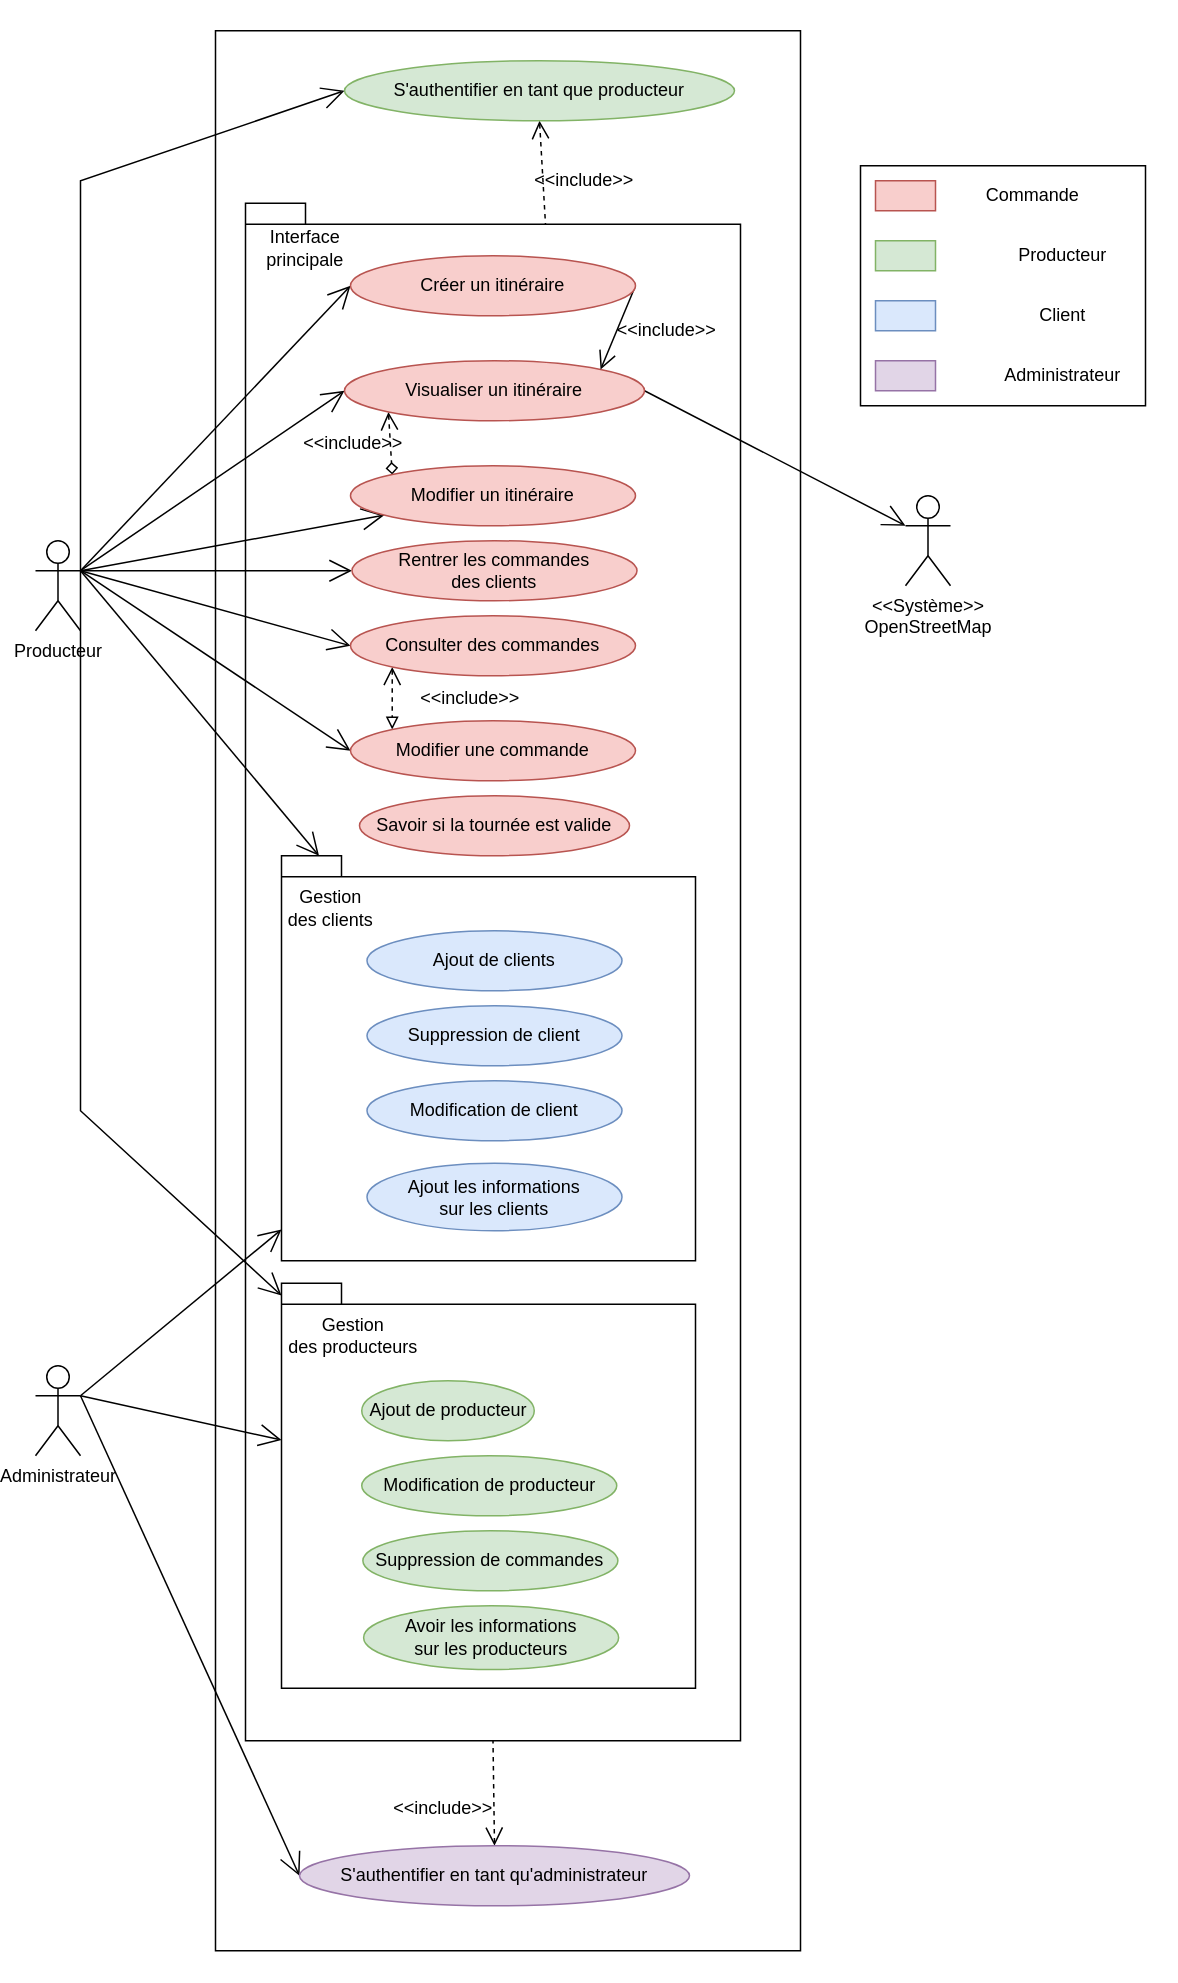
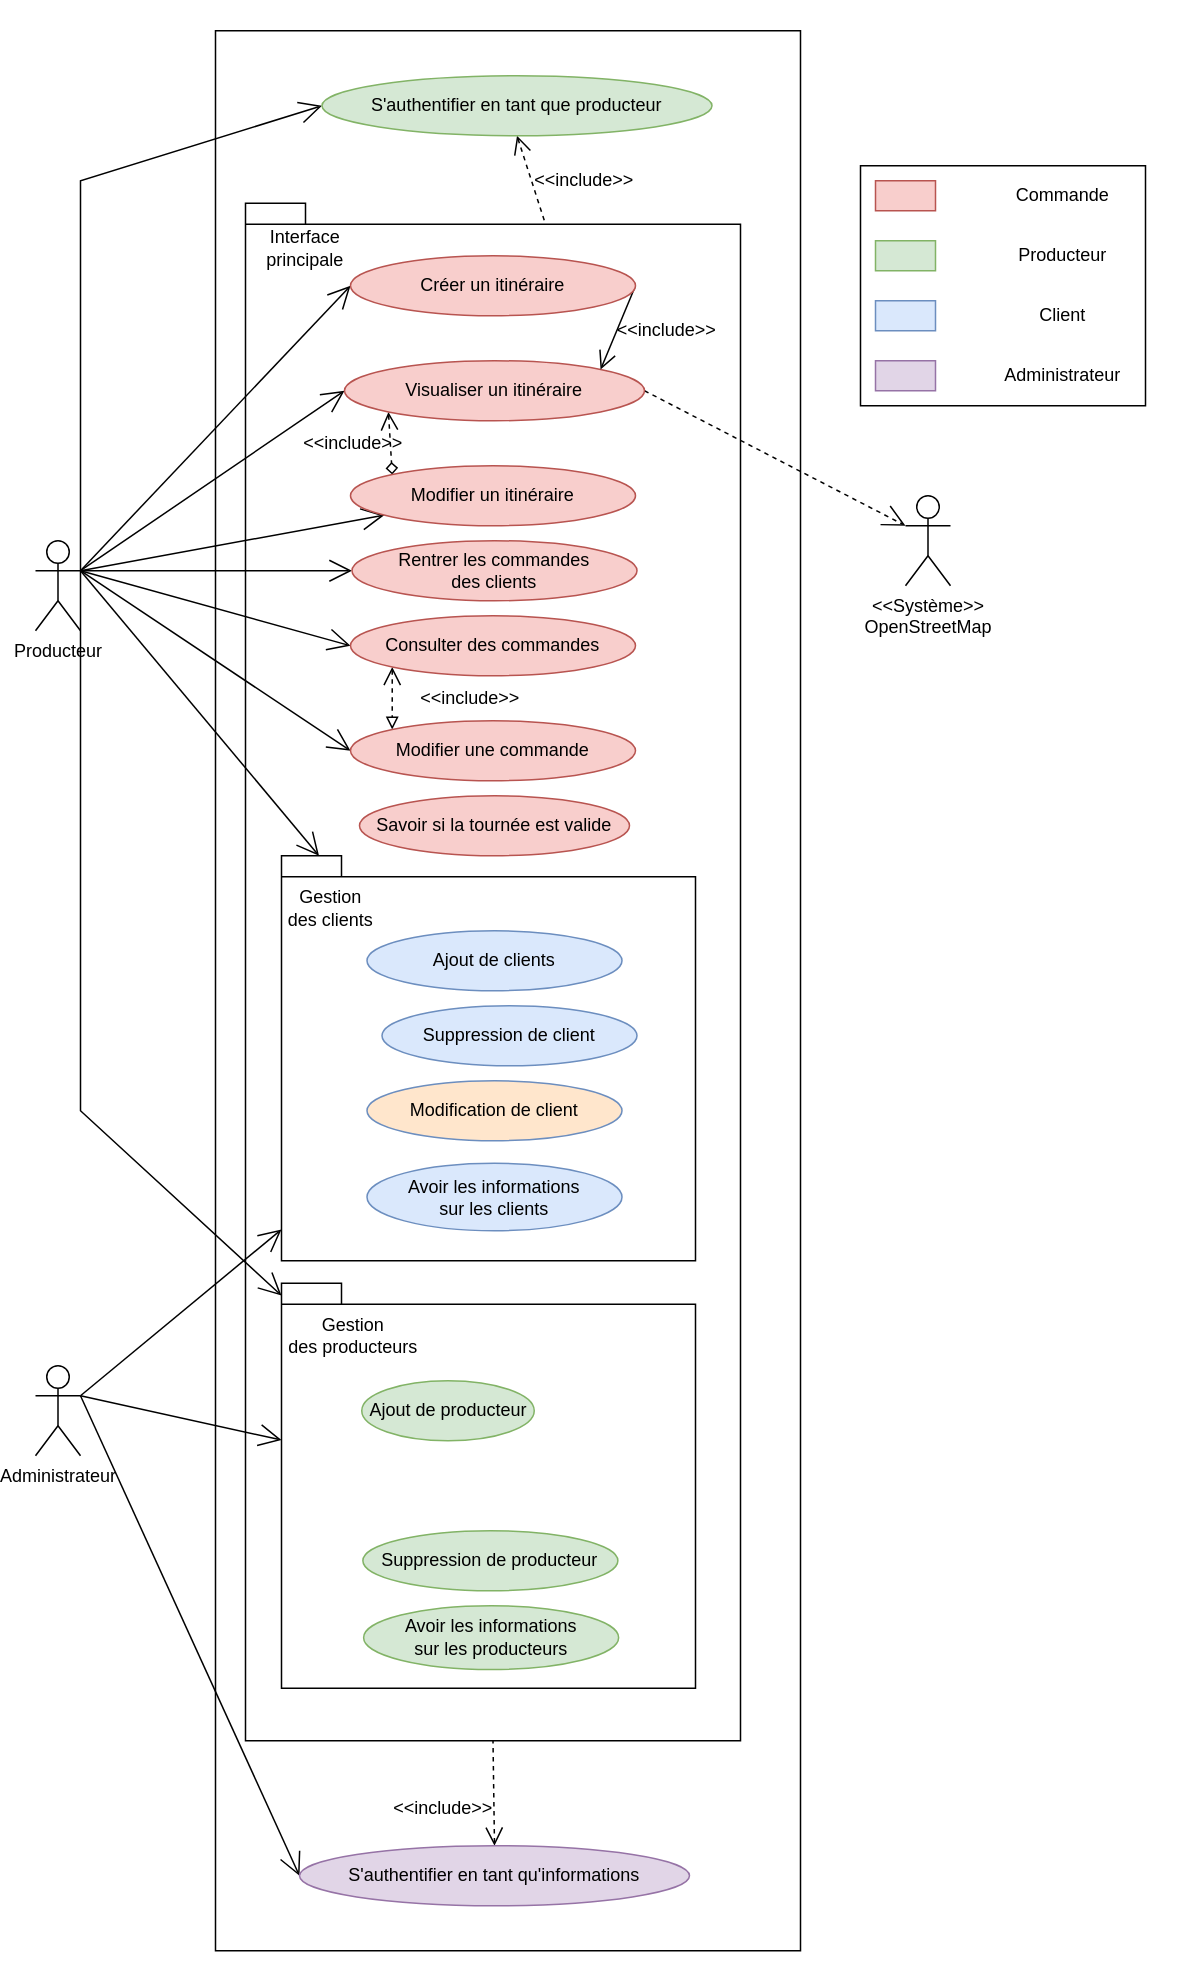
(539, 91) -> (517, 106)
(1033, 196) -> (1063, 196)
(773, 457) -> (773, 457)
(494, 1036) -> (509, 1036)
(494, 1111) -> (494, 1111)
(494, 1198) -> (494, 1198)
(489, 1486) -> none
(490, 1561) -> (490, 1561)
(494, 1876) -> (494, 1876)
